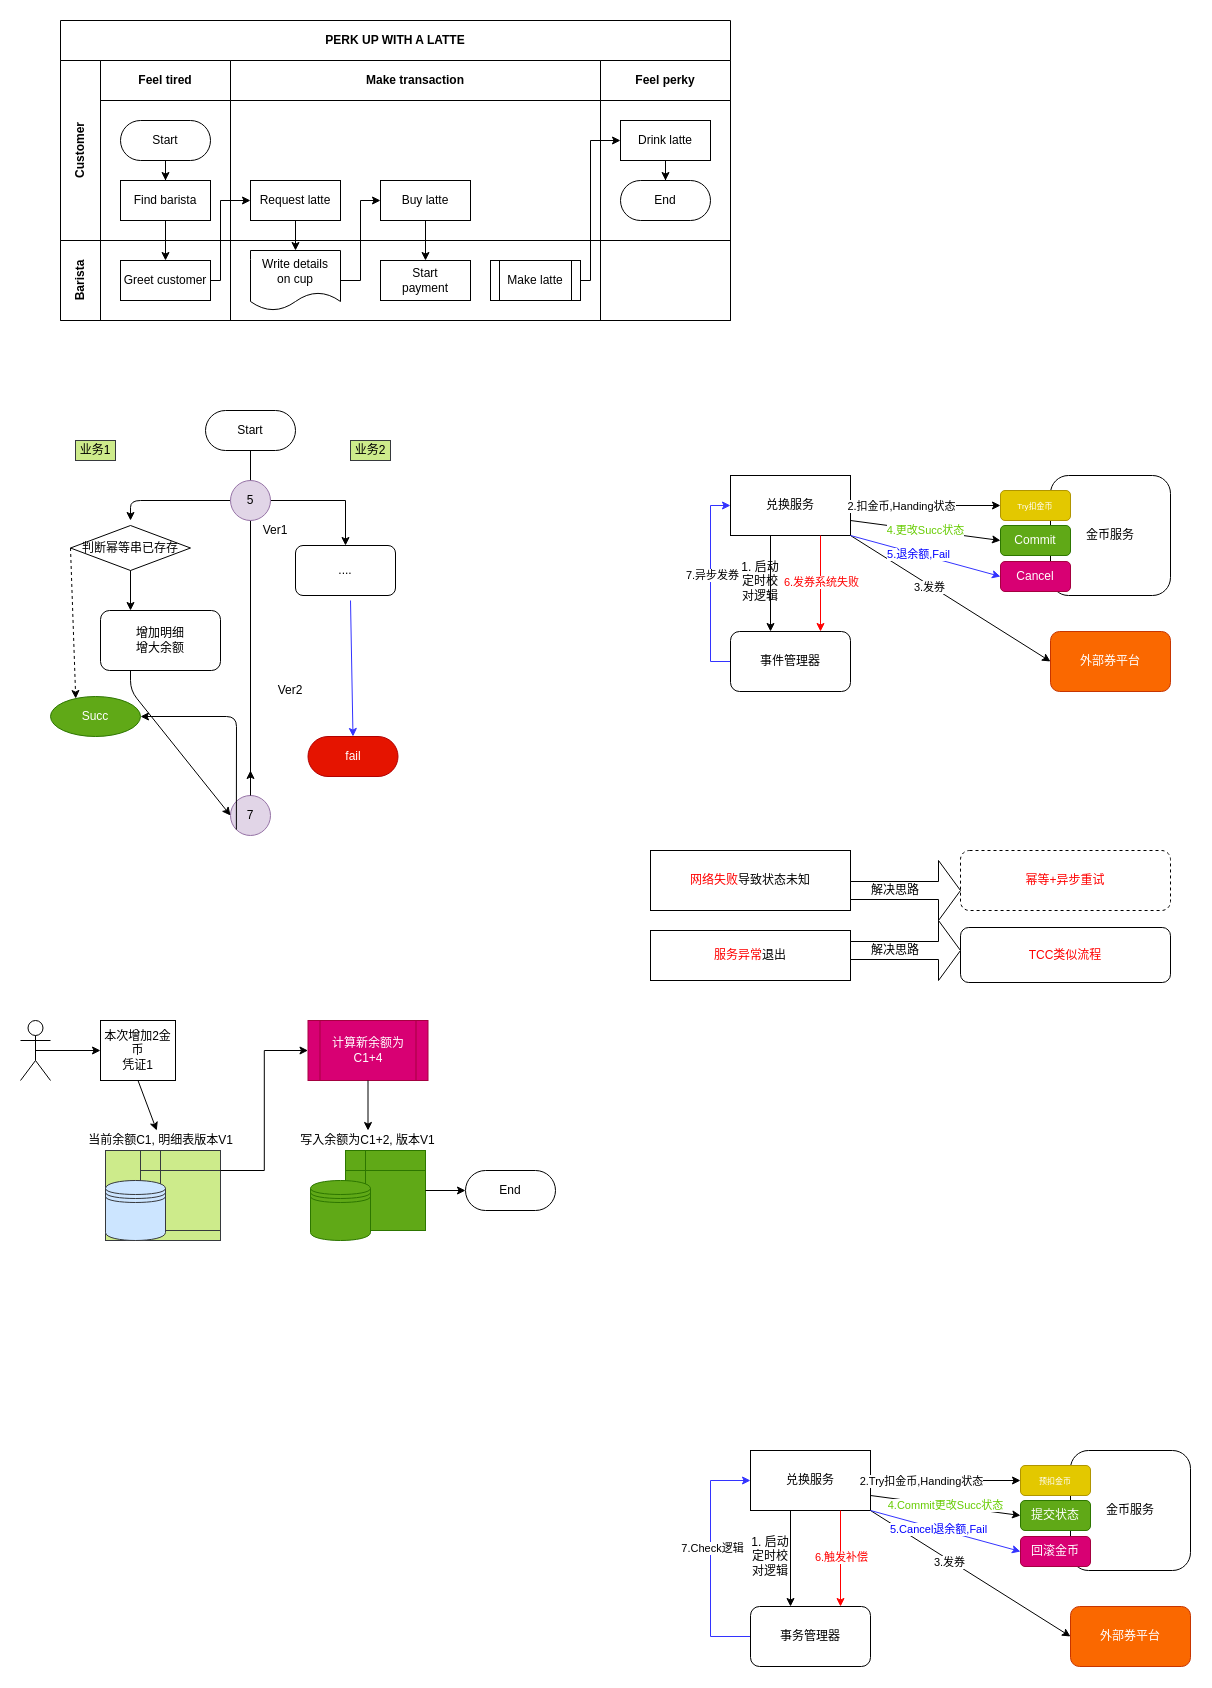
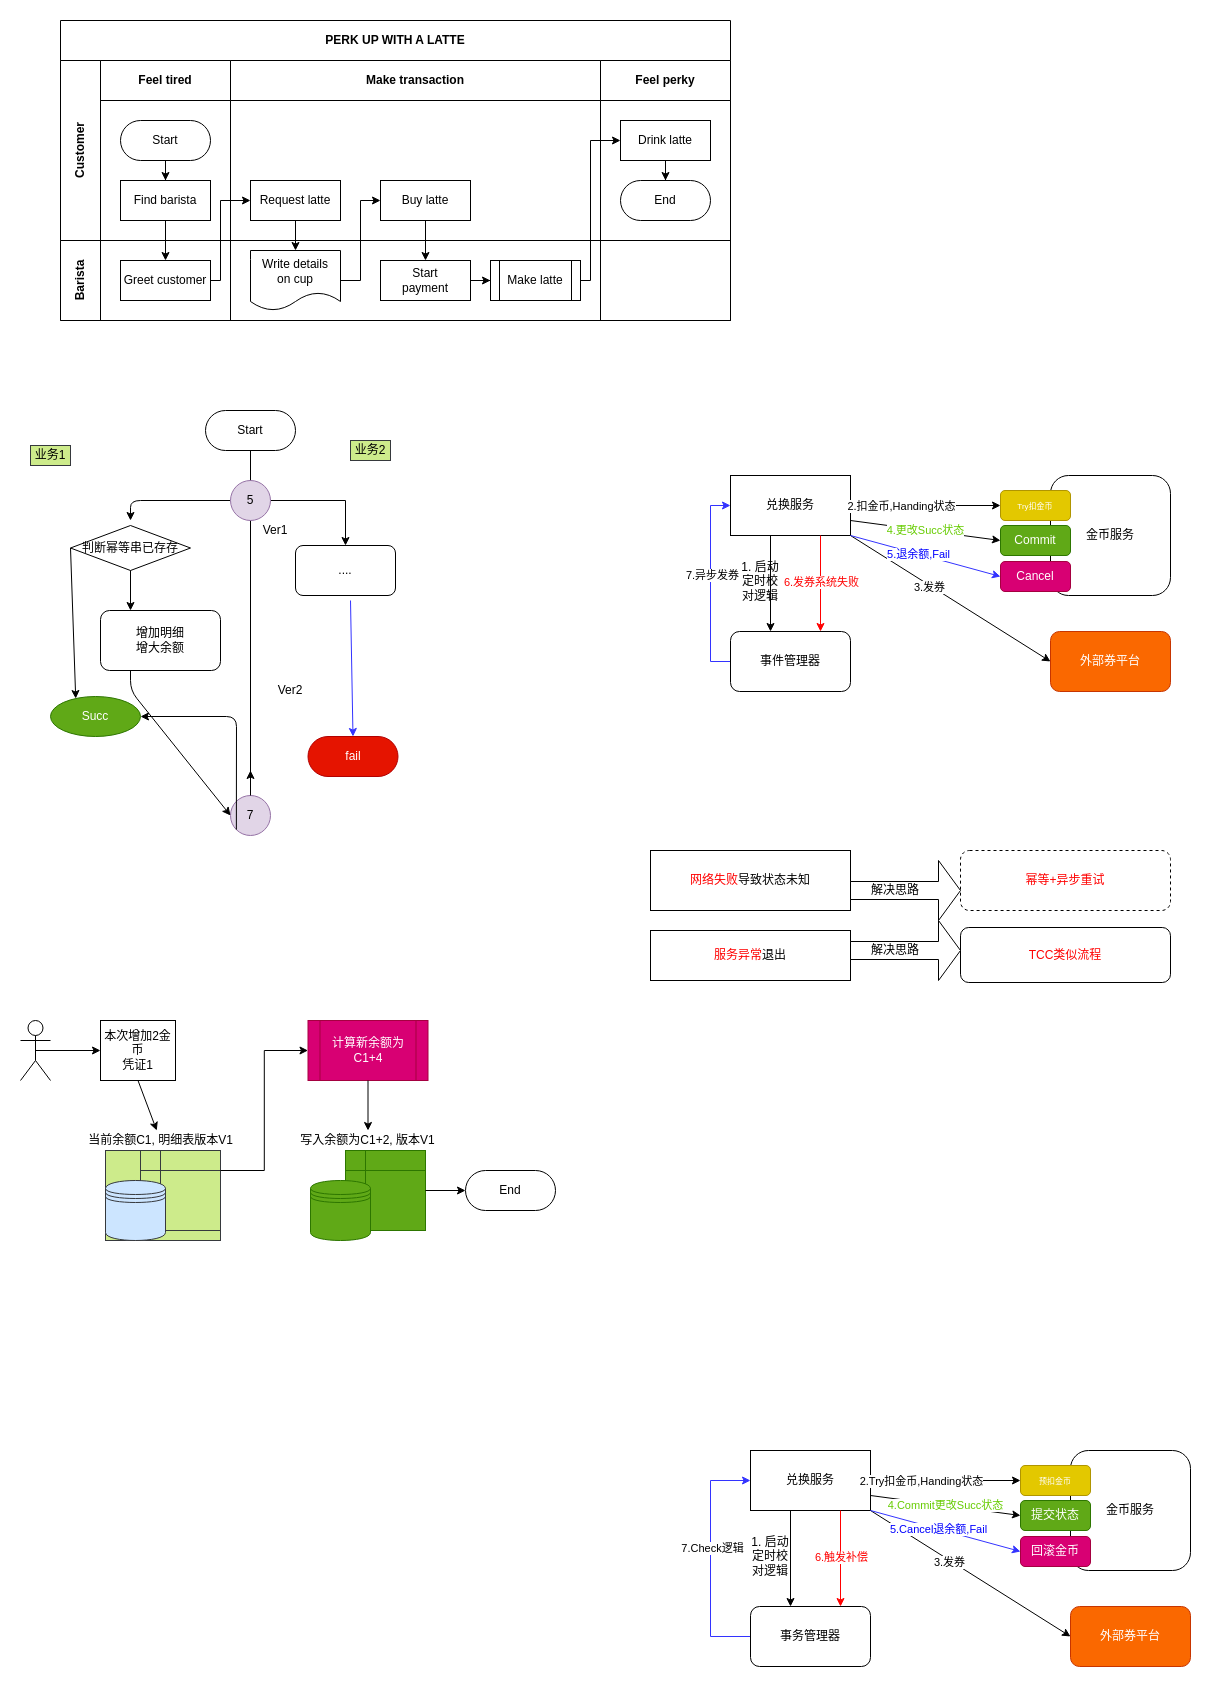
none -> (485, 281)
(96, 451) -> (51, 456)
(73, 620) -> (73, 620)
